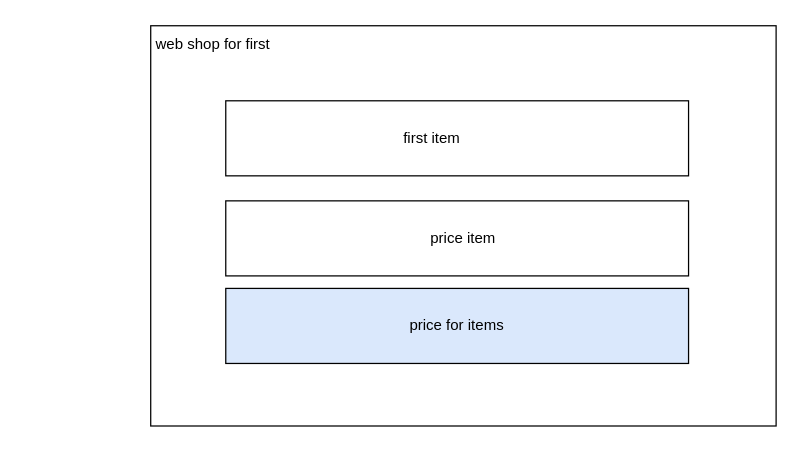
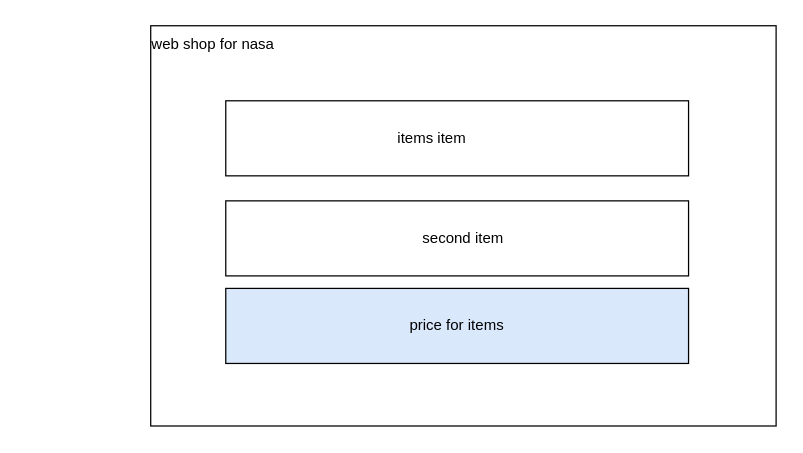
(213, 44) -> (213, 44)
(432, 138) -> (432, 138)
(463, 238) -> (463, 238)
